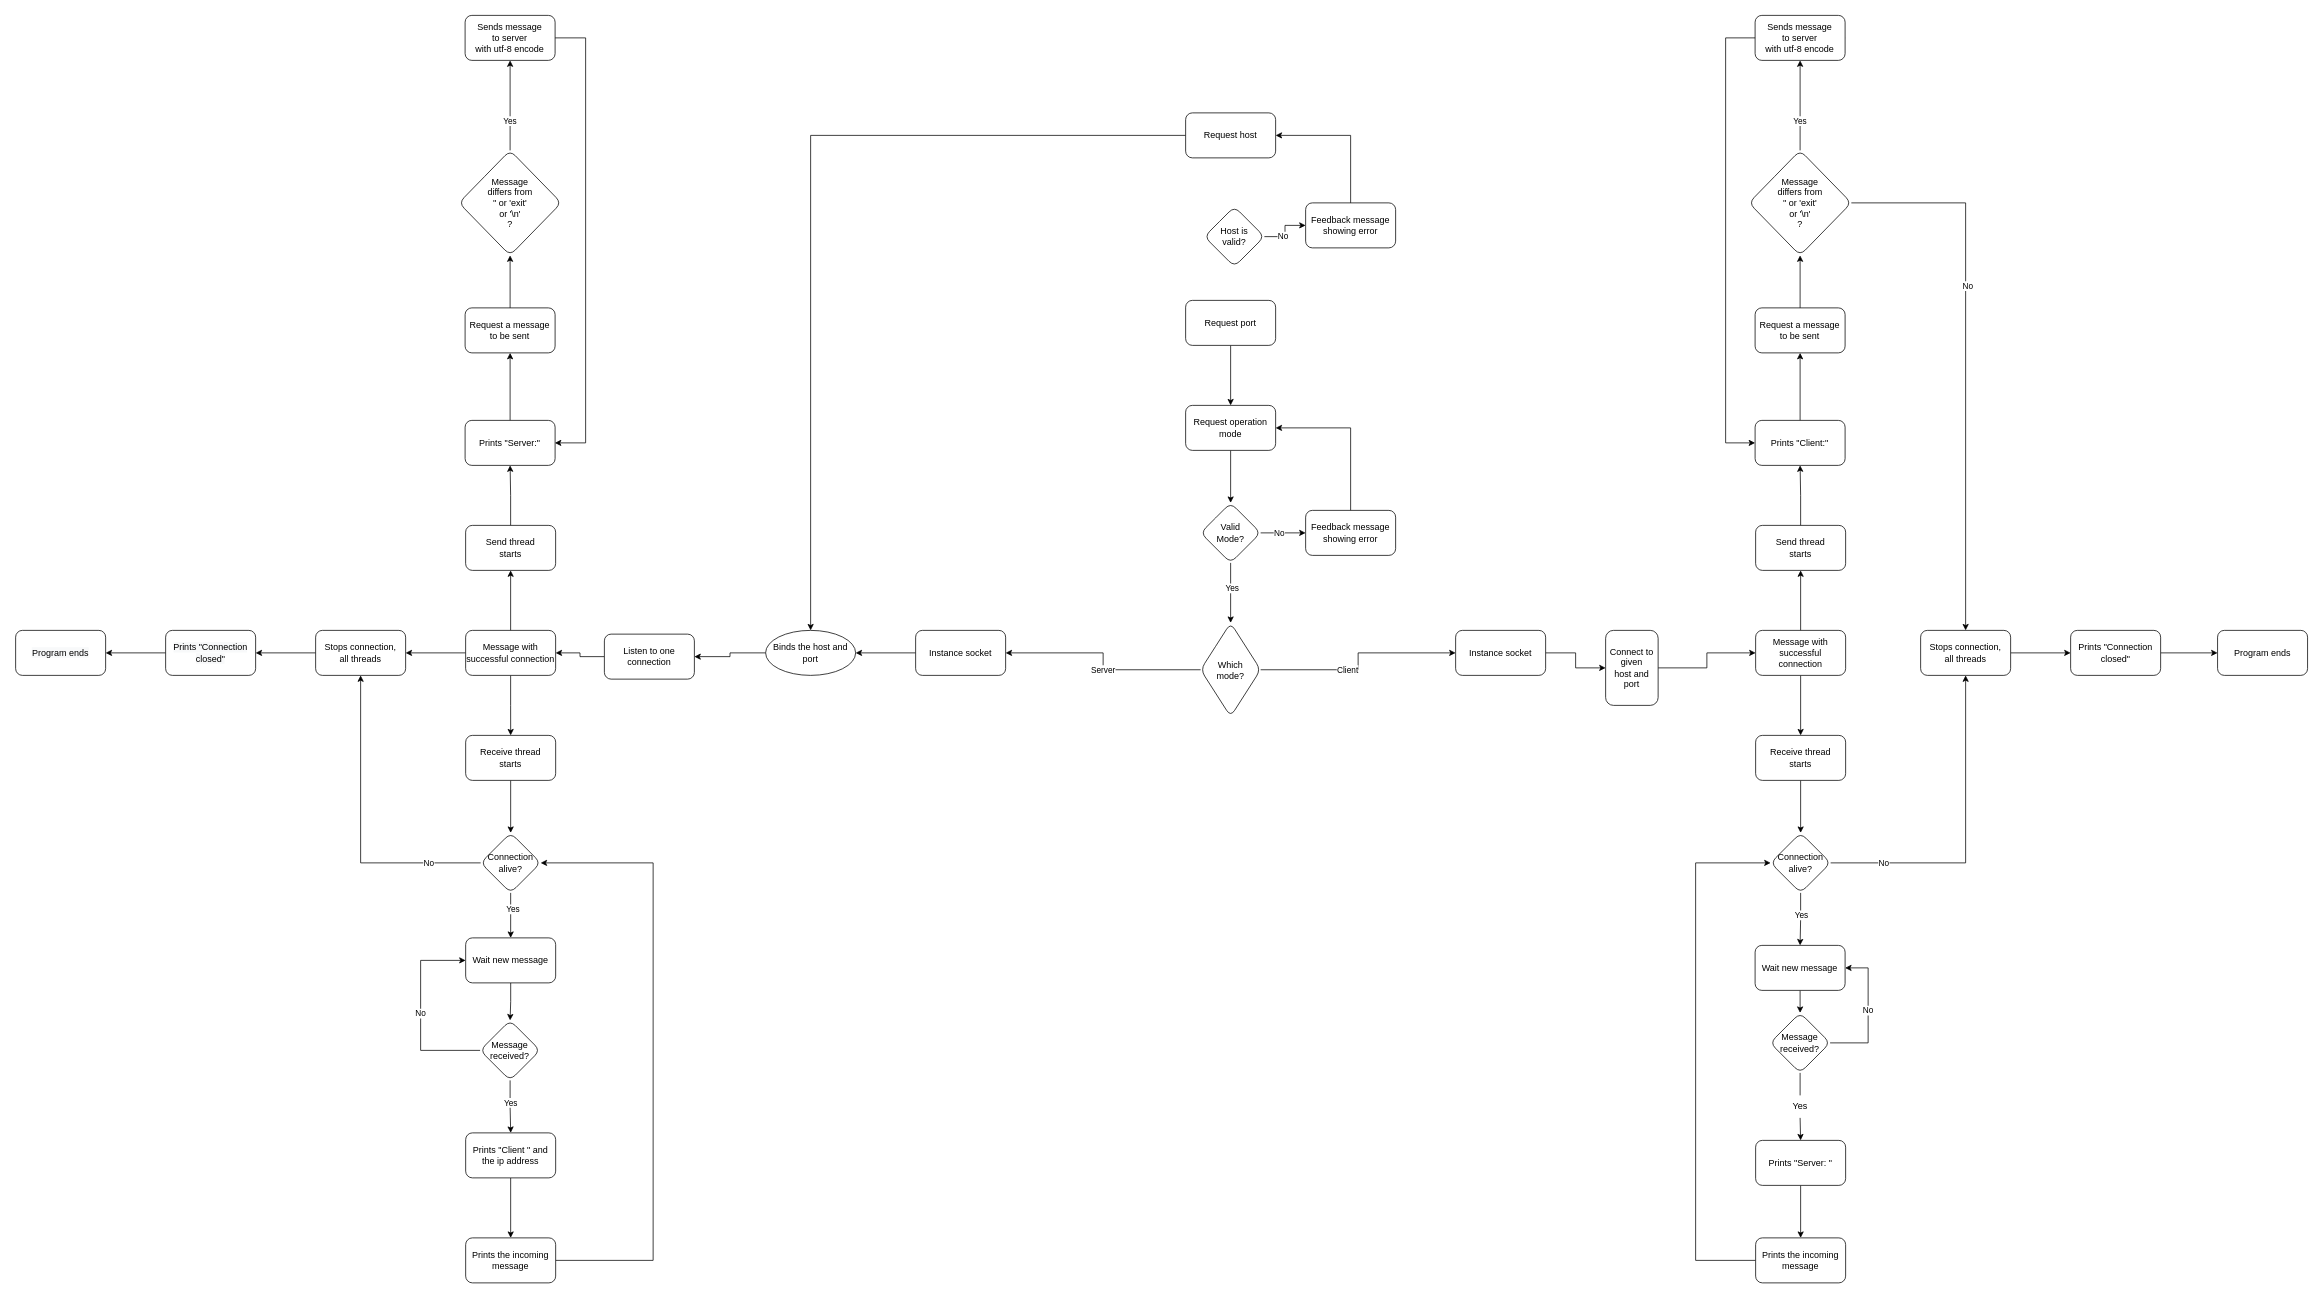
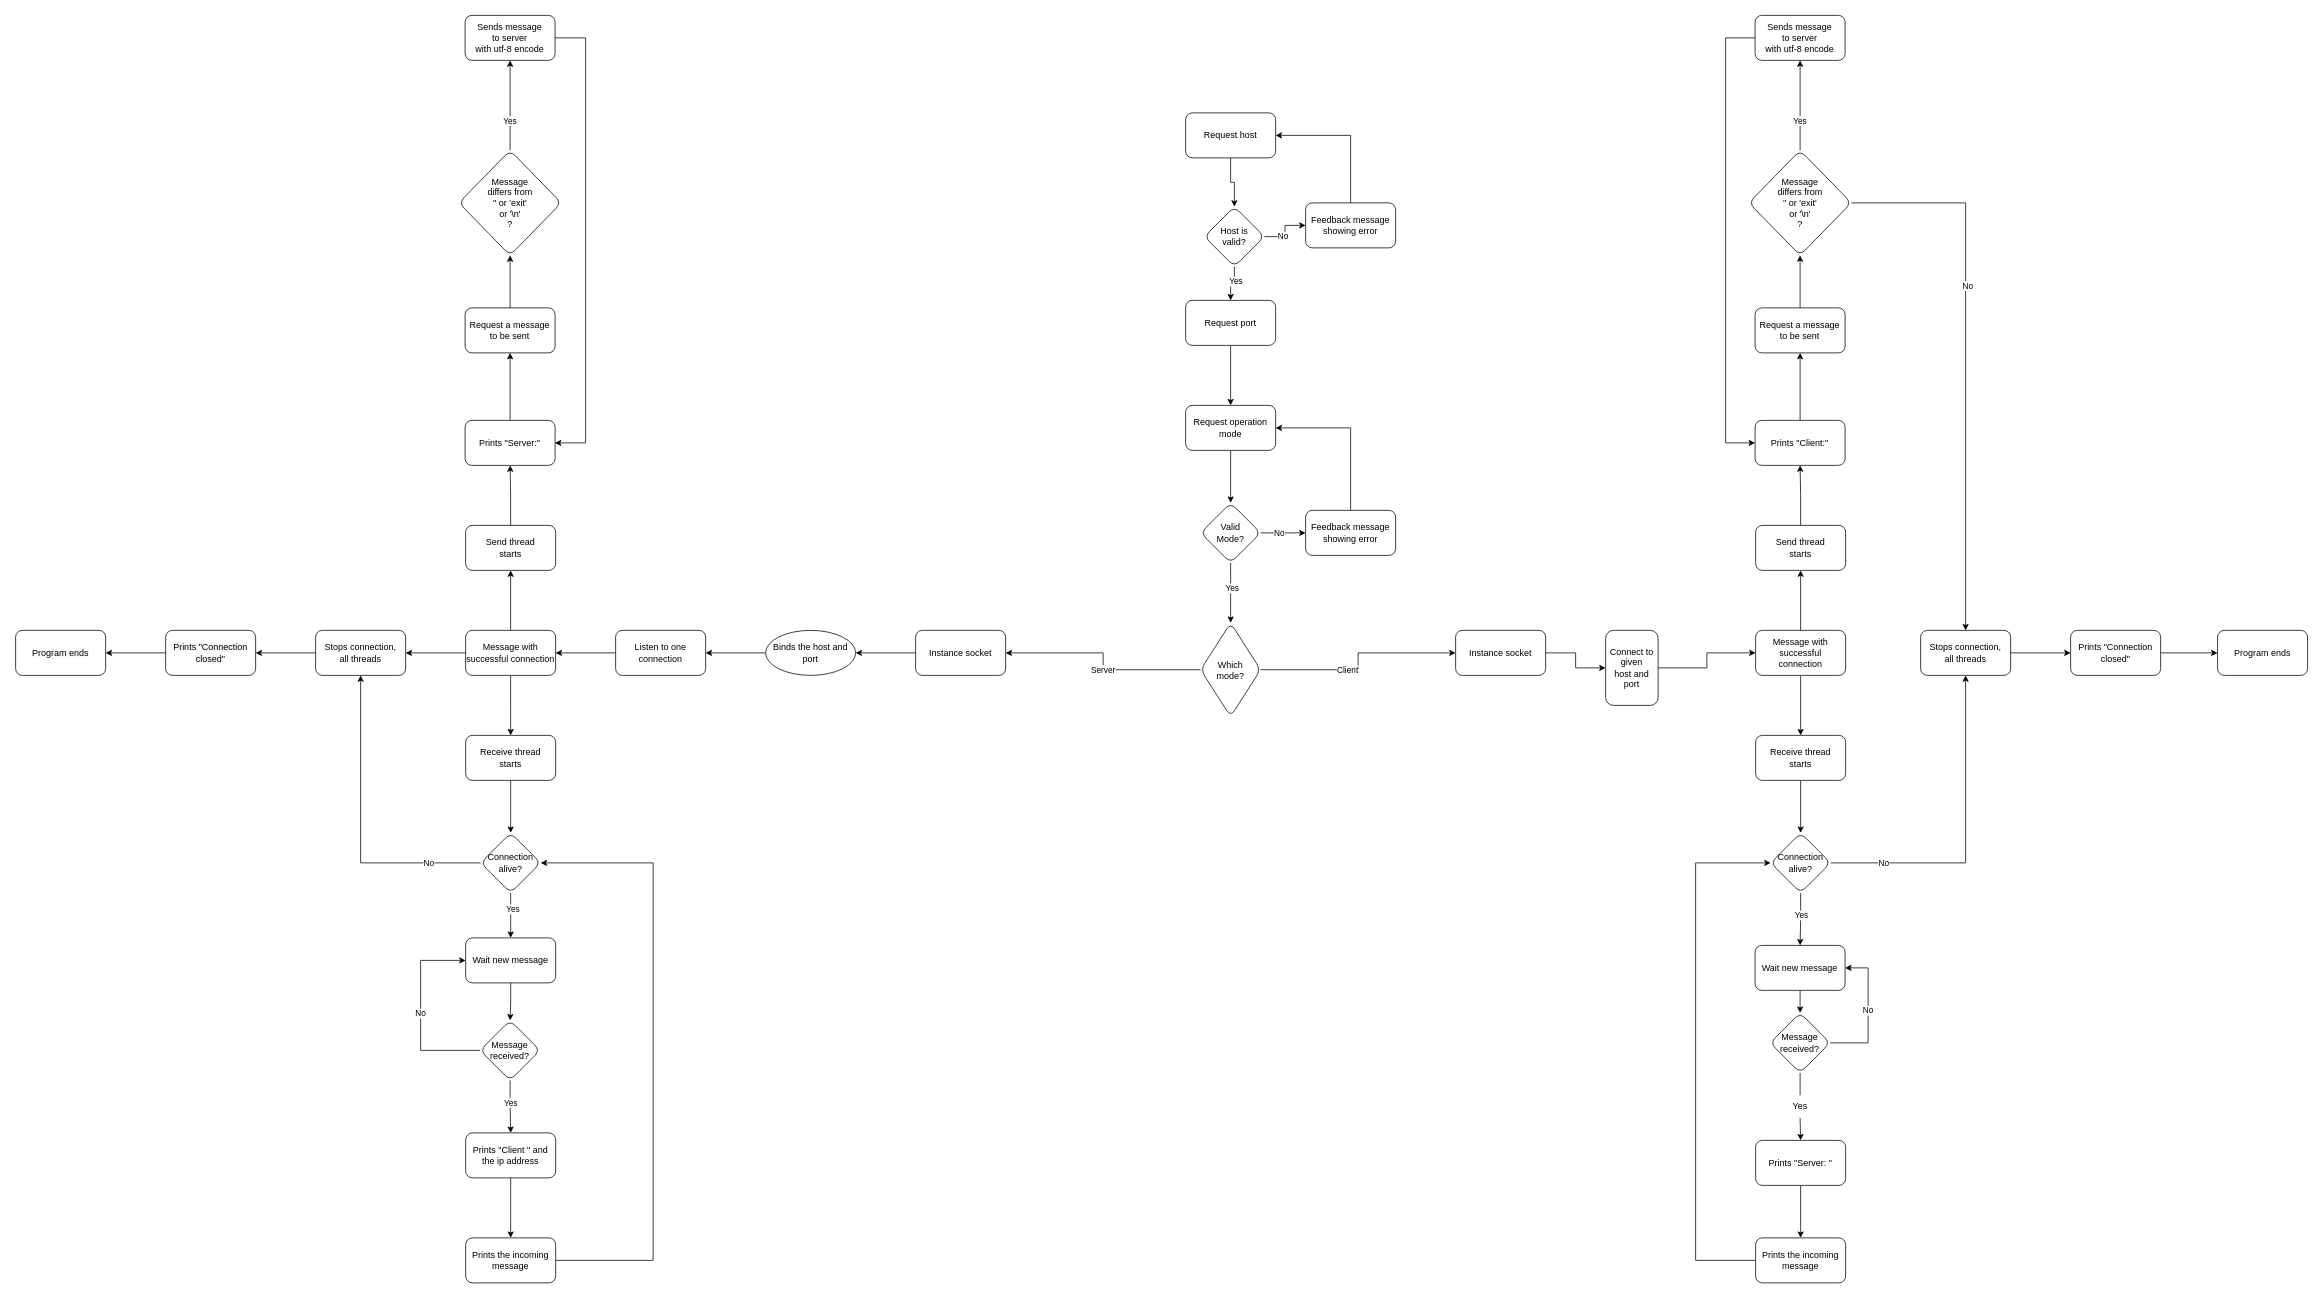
(810, 192) -> (1230, 181)
none -> (1234, 282)
(649, 657) -> (660, 653)
